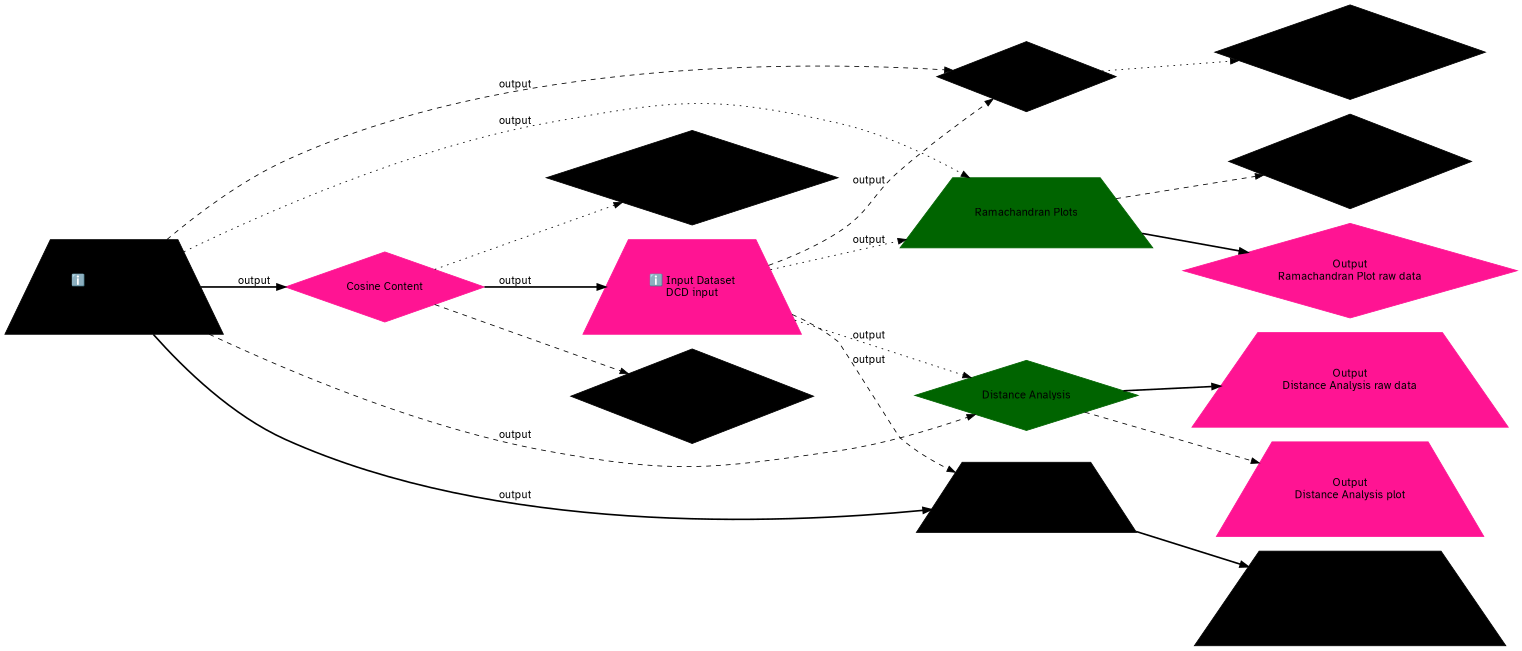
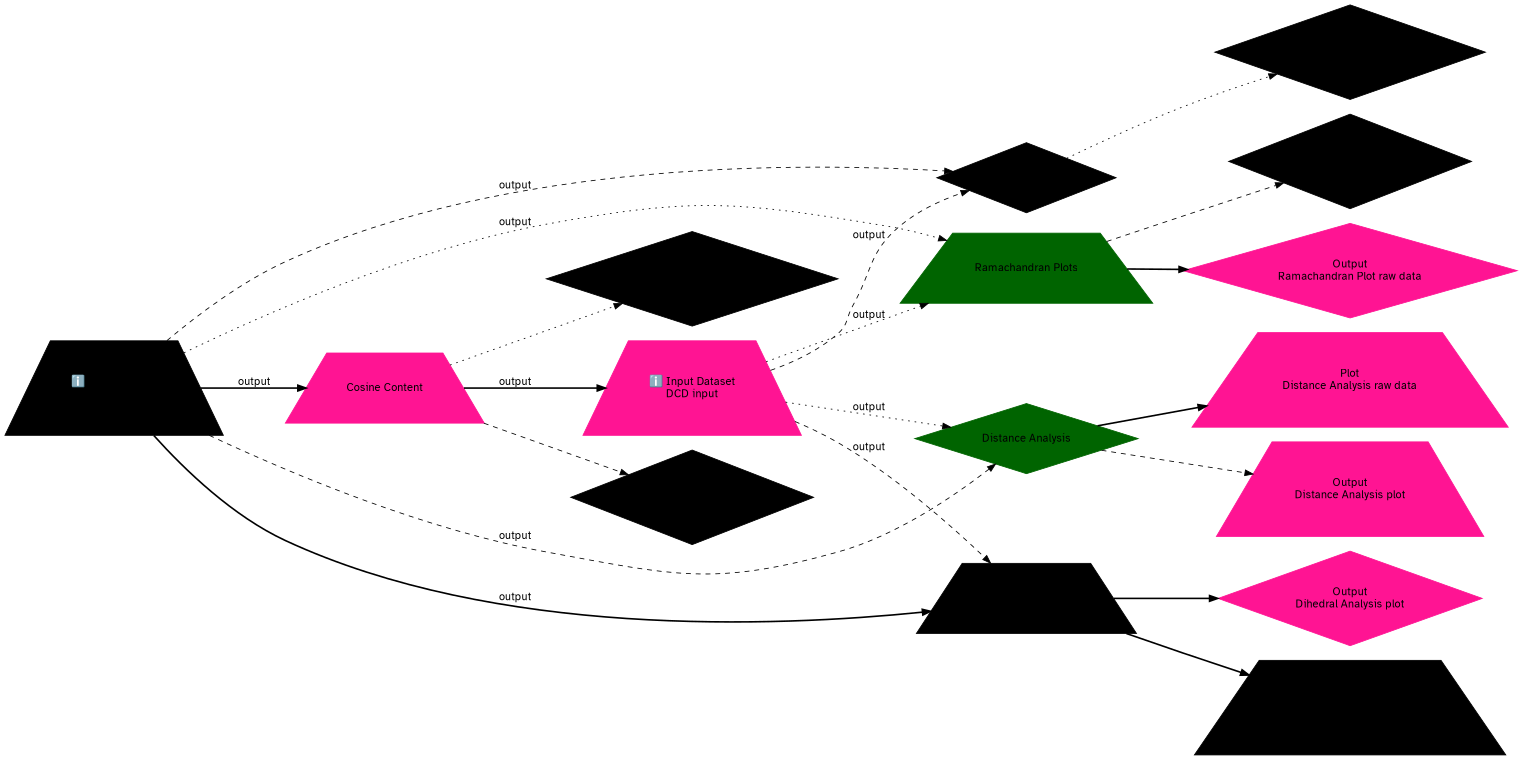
(385, 287) -> (385, 388)
(1350, 380) -> (1350, 380)
none -> (1350, 598)
